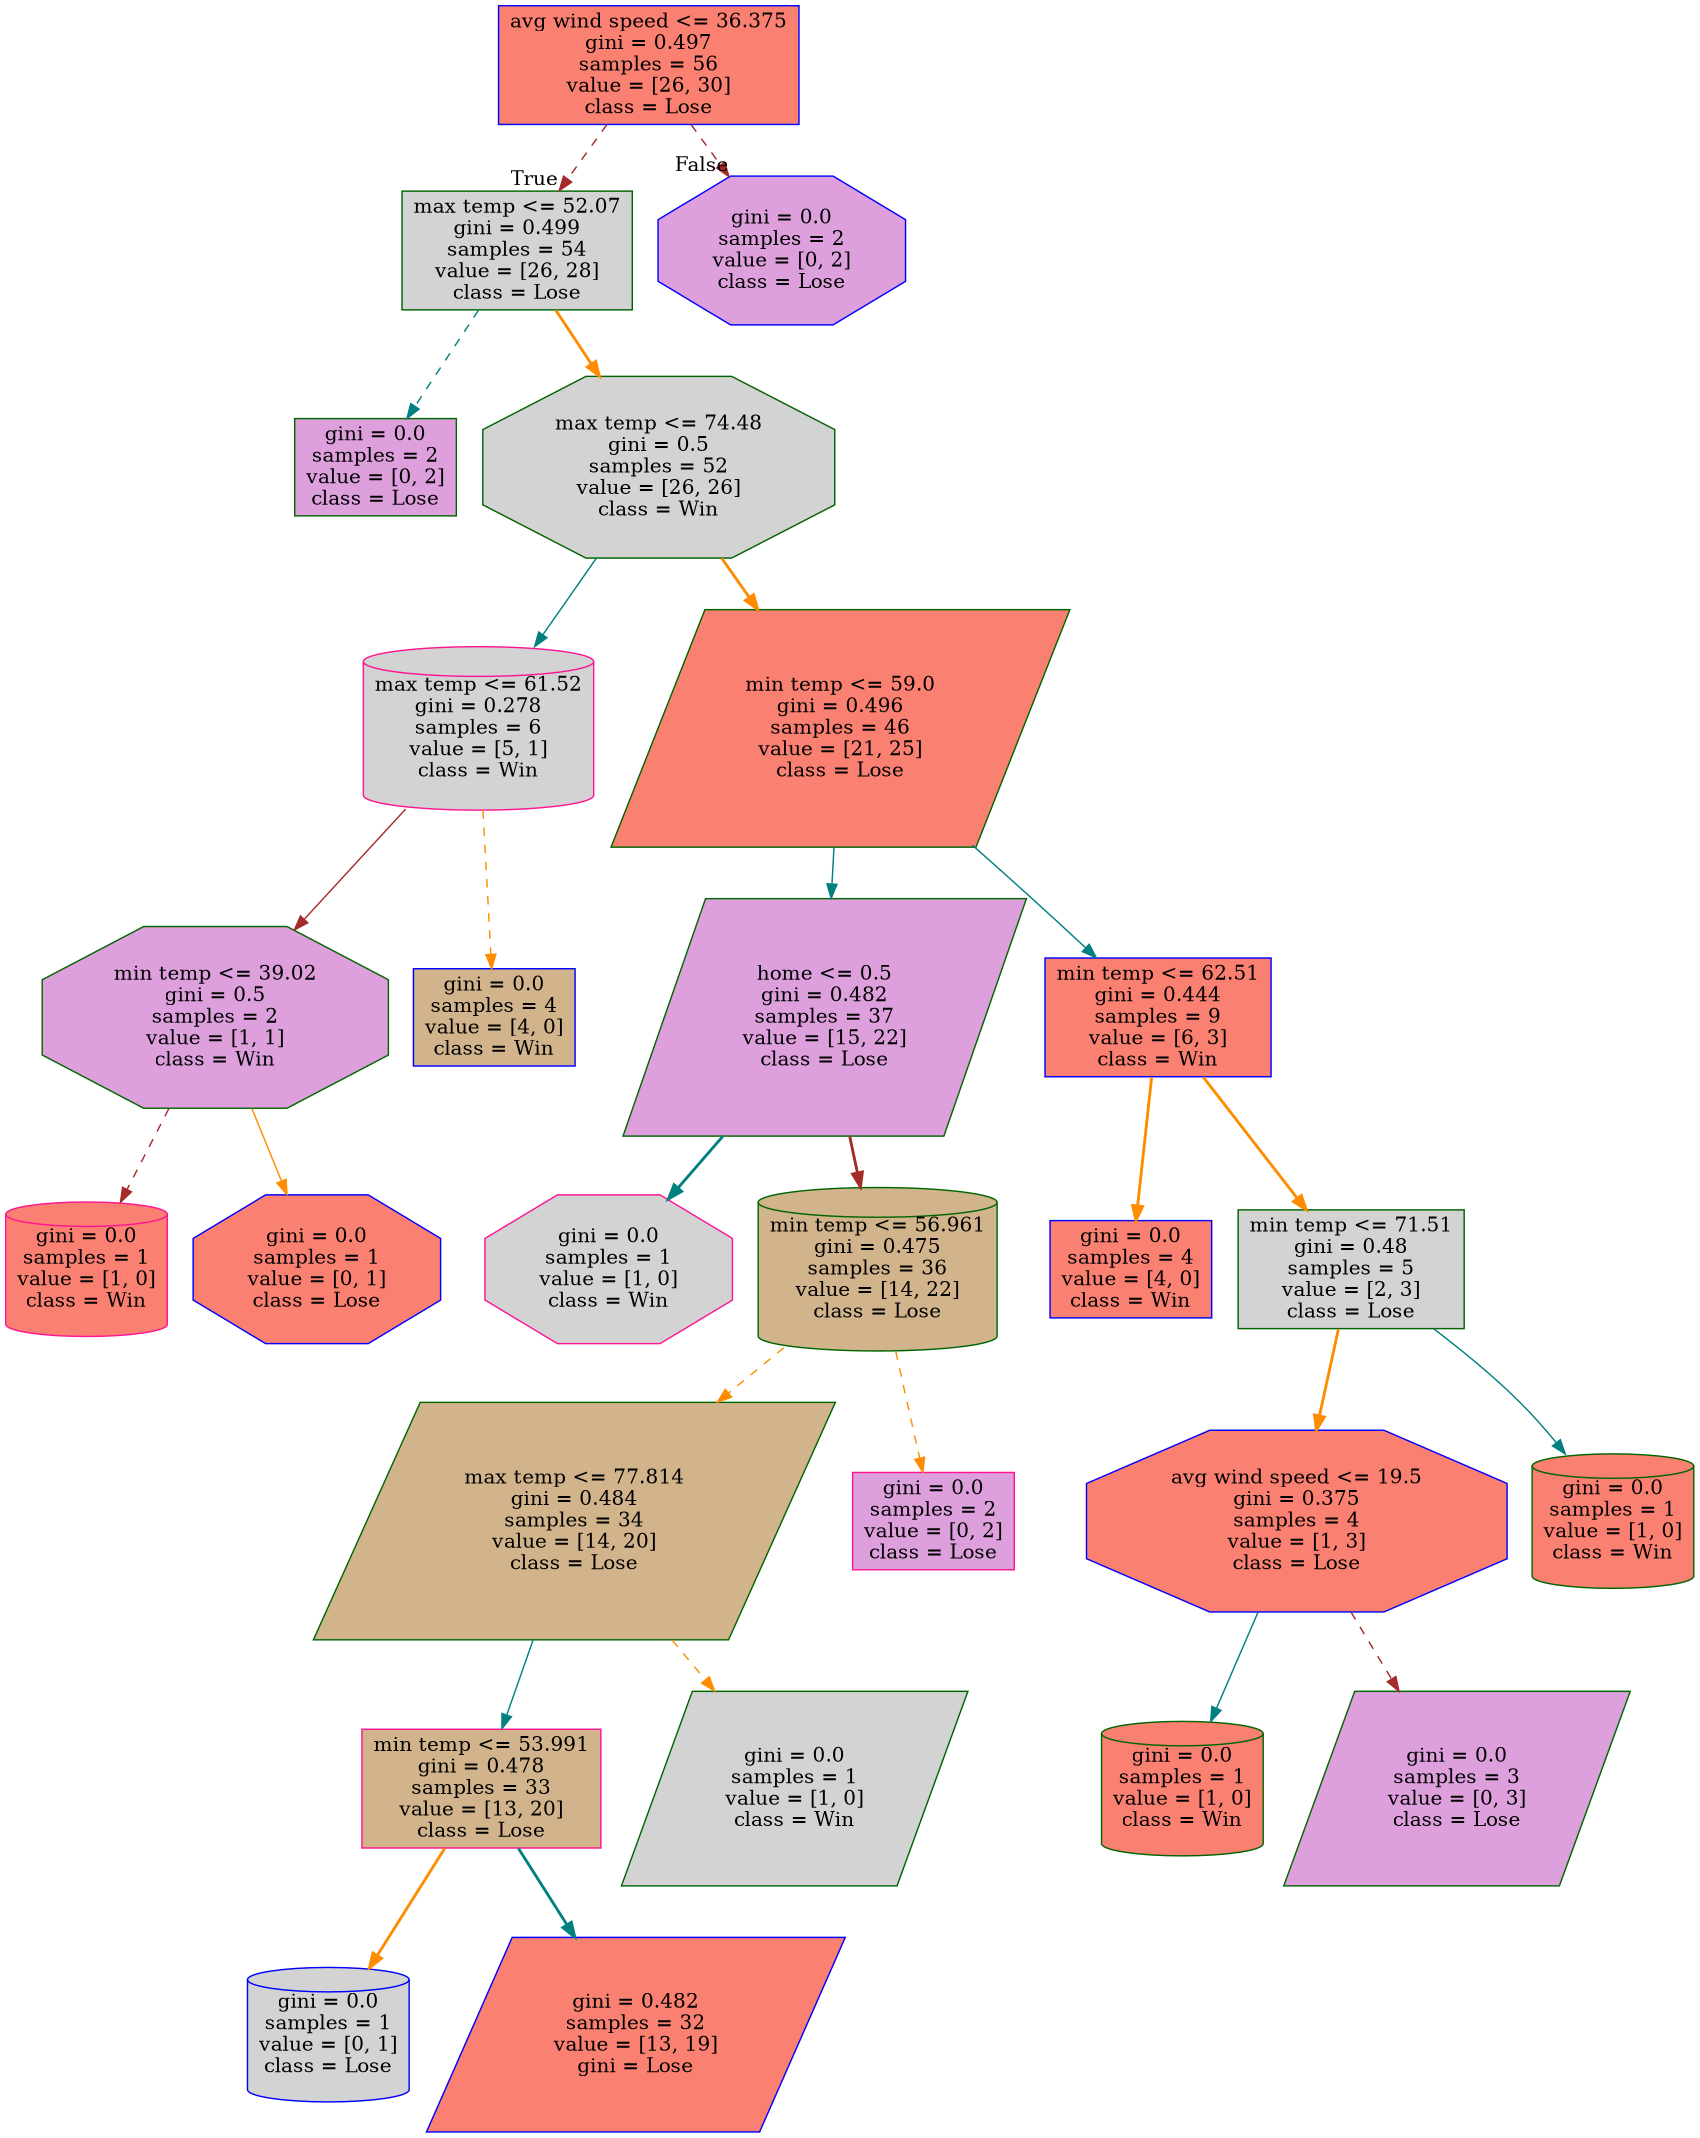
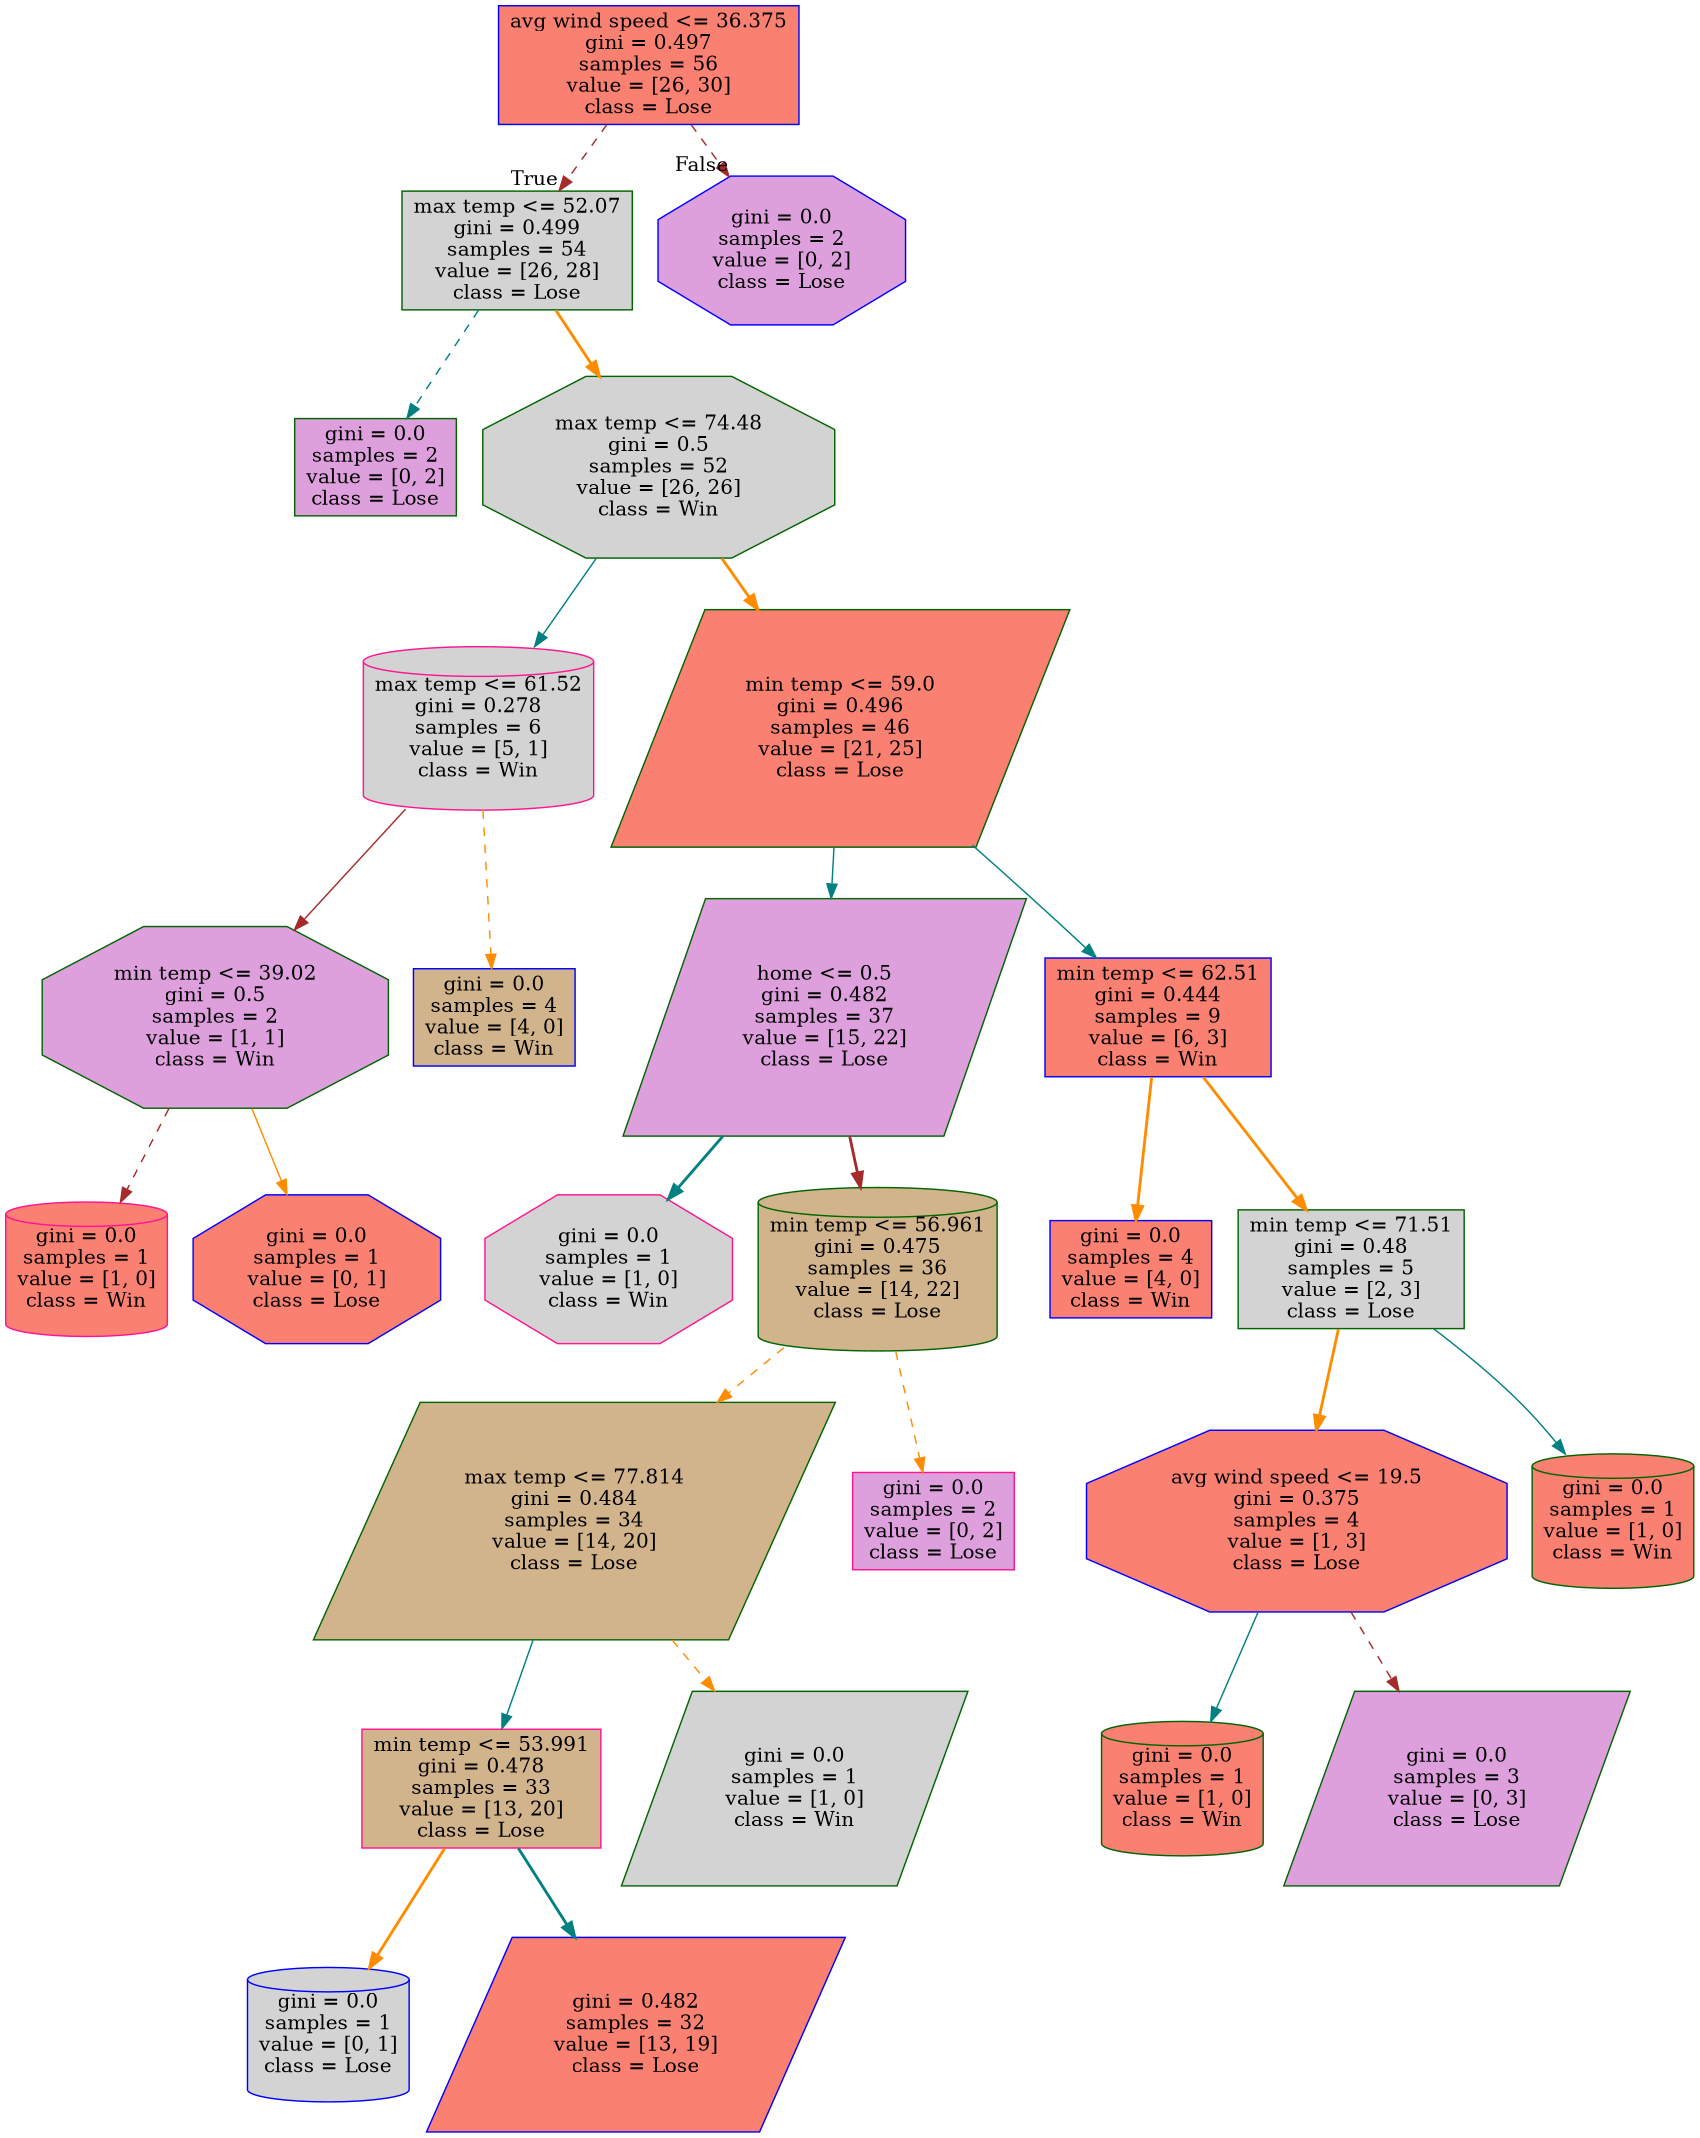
(636, 2035) -> (636, 2035)
